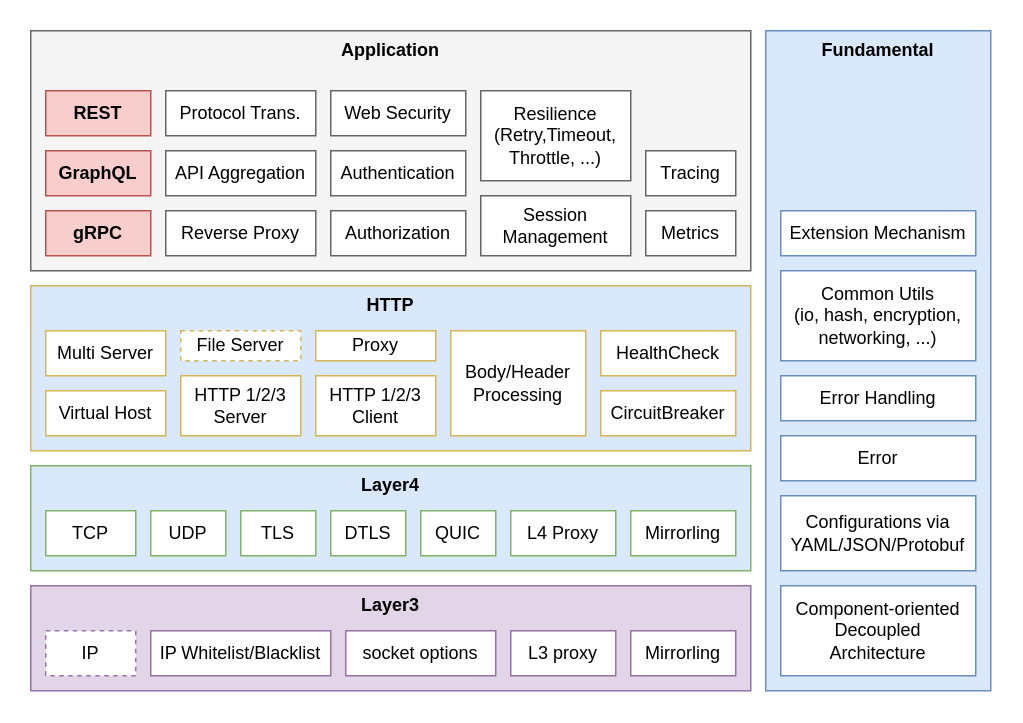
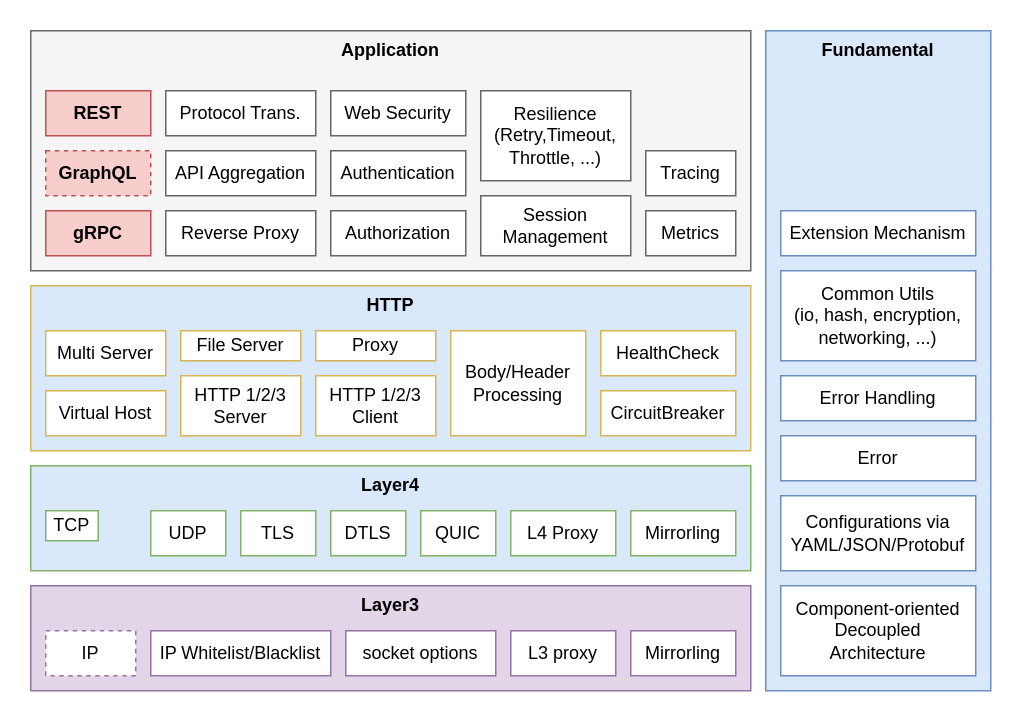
(98, 173) -> (98, 173)
(241, 346) -> (241, 346)
(91, 533) -> (72, 526)
